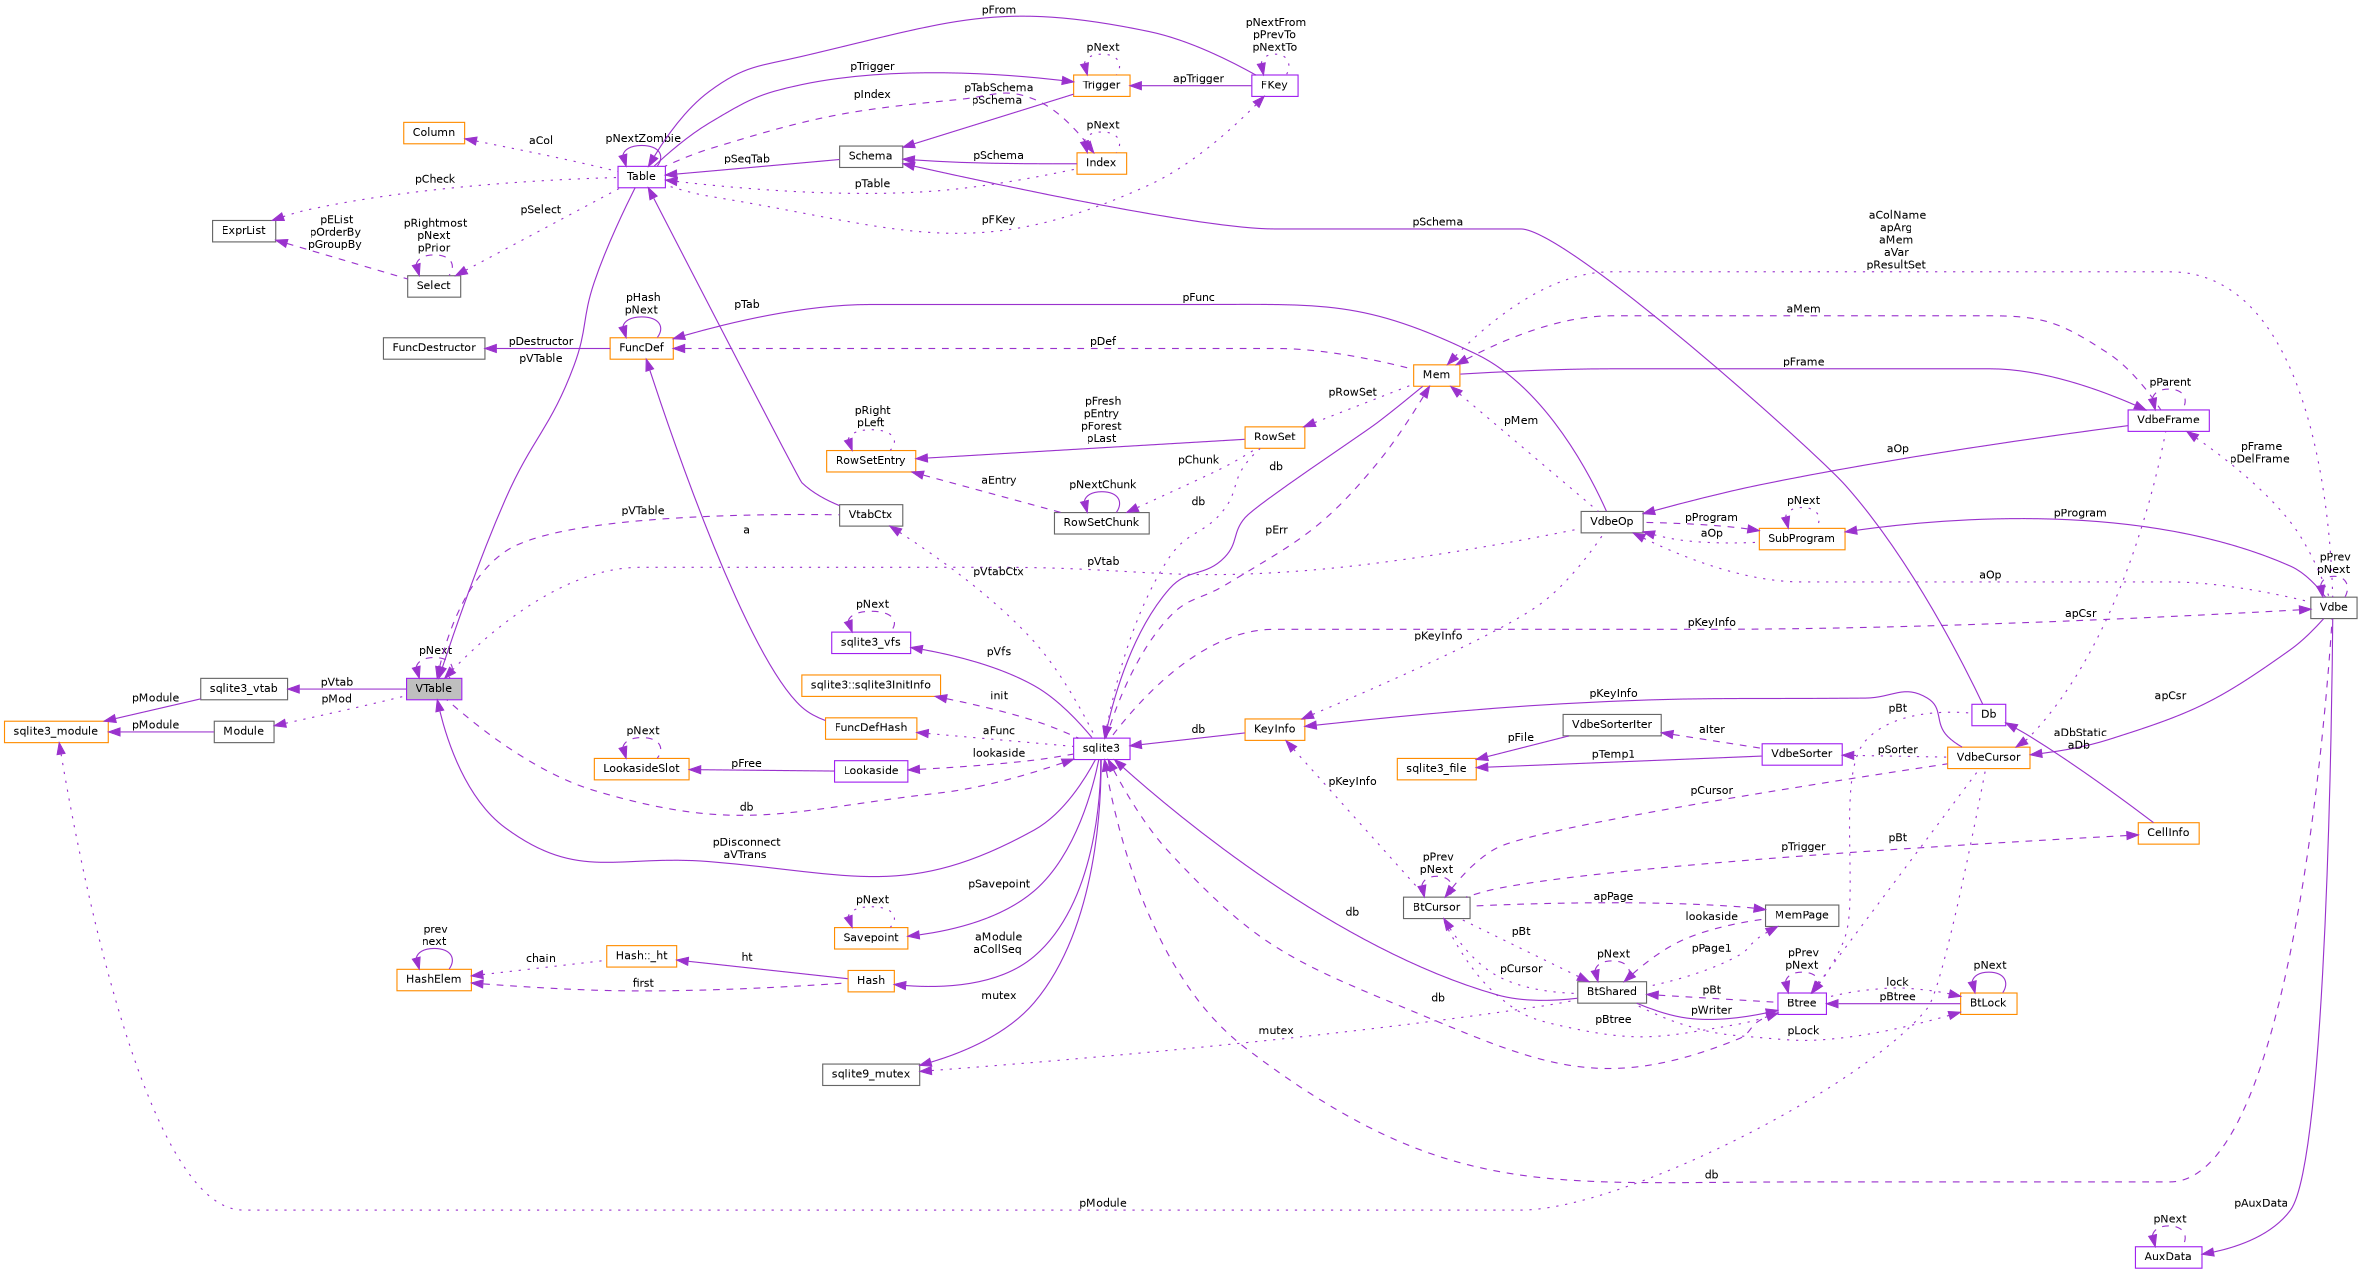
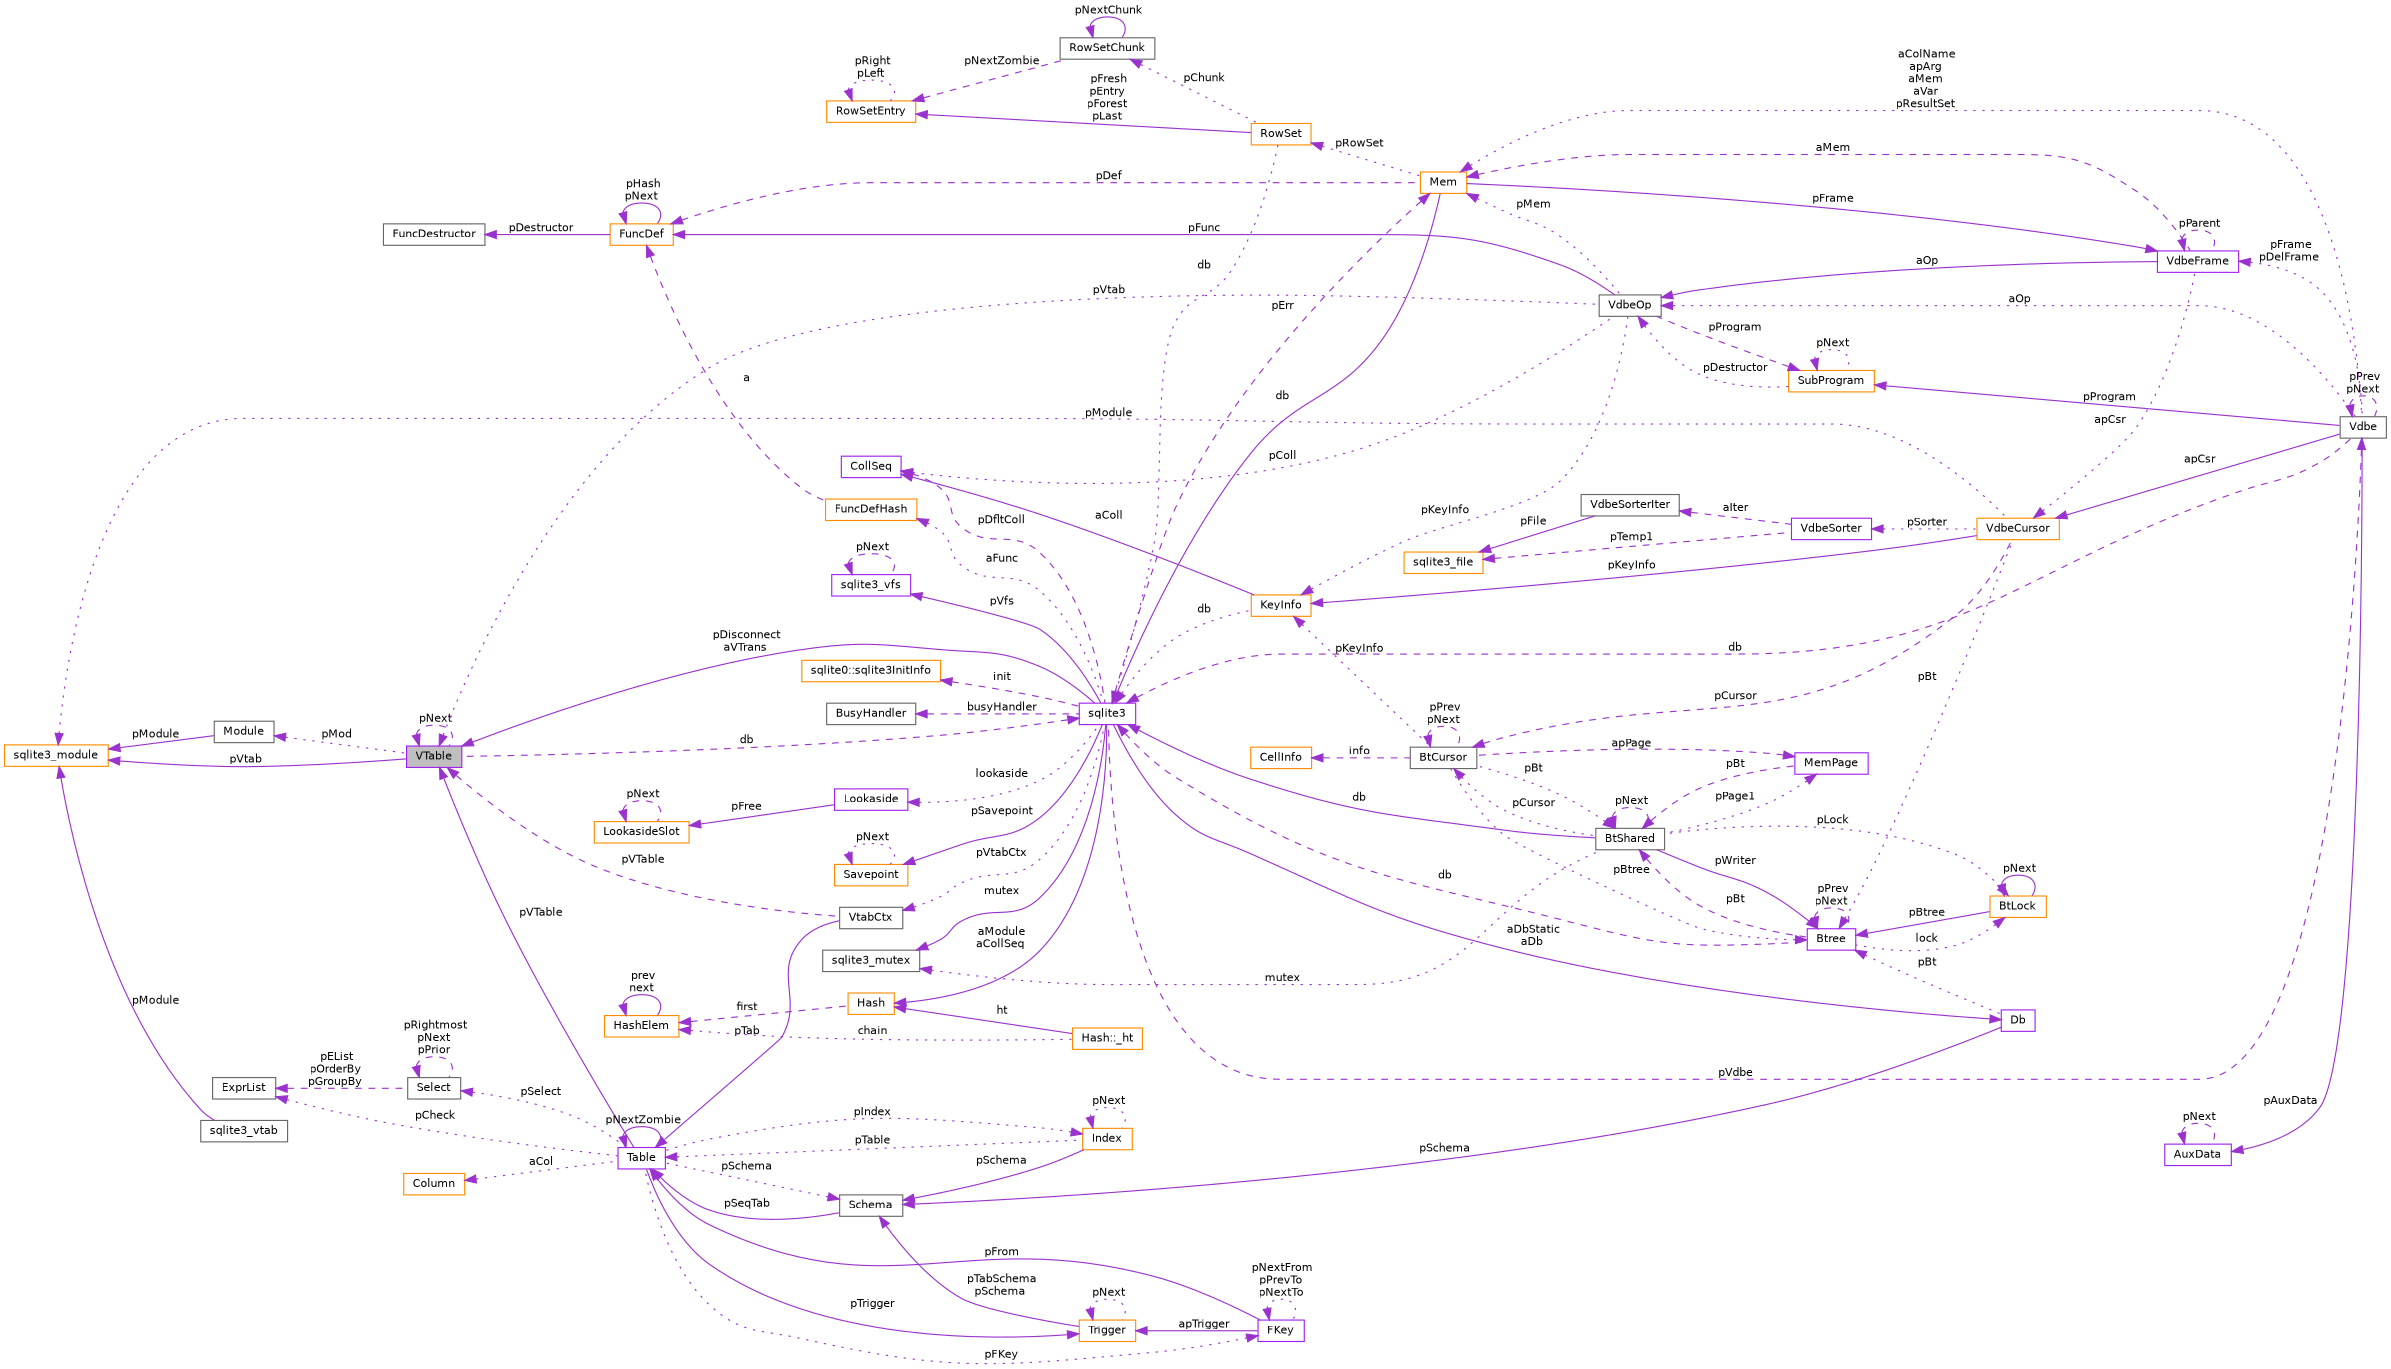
(881, 108) -> (867, 1119)
none -> (871, 467)
(998, 481) -> (1000, 61)
(1710, 534) -> (1734, 368)
(719, 557) -> (719, 394)
(1710, 623) -> (1734, 1073)
(871, 686) -> (871, 671)
(353, 689) -> (263, 766)
none -> (871, 714)
(1193, 739) -> (1177, 637)
(1625, 762) -> (1643, 545)
(997, 764) -> (1021, 788)
(2086, 773) -> (1516, 951)
(1802, 848) -> (1358, 752)
(1802, 916) -> (1832, 764)
(1710, 917) -> (1734, 764)
(768, 970) -> (989, 1021)
(871, 1075) -> (871, 961)
none -> (747, 1180)
